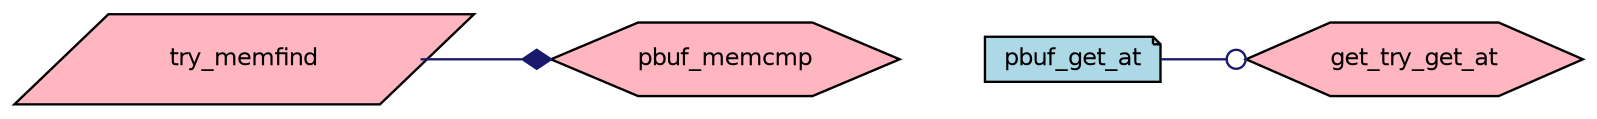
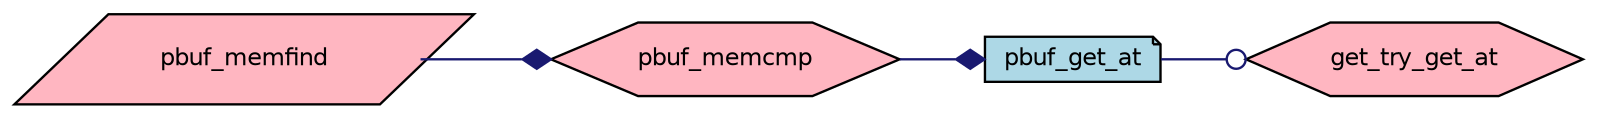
(244, 59) -> (244, 59)
none -> (928, 59)
